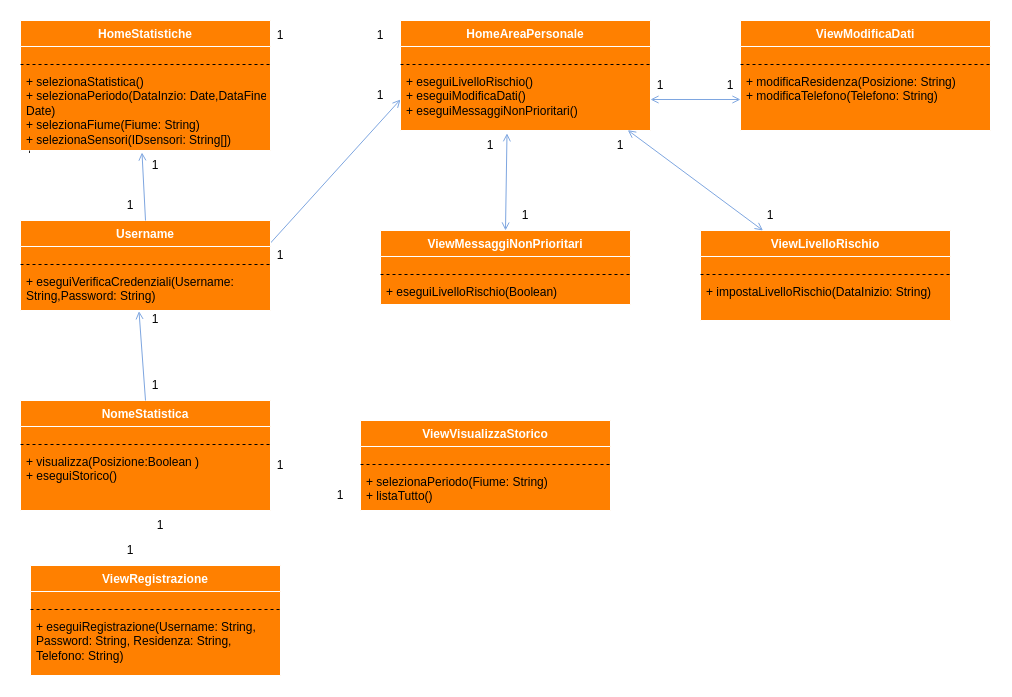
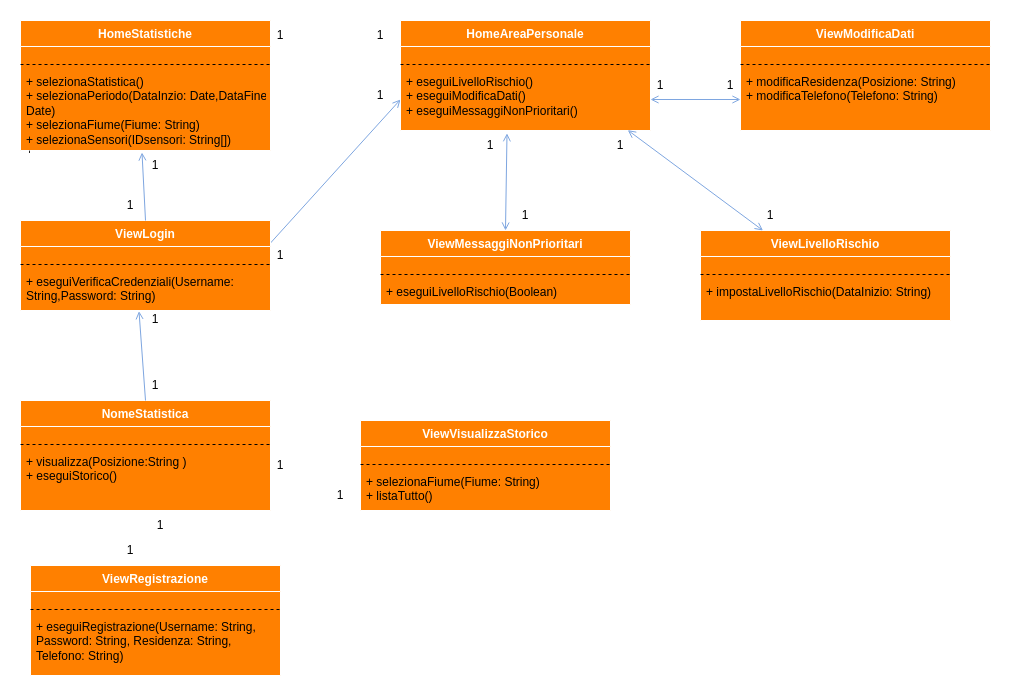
(146, 235) -> (146, 235)
(120, 470) -> (117, 470)
(465, 490) -> (458, 490)
